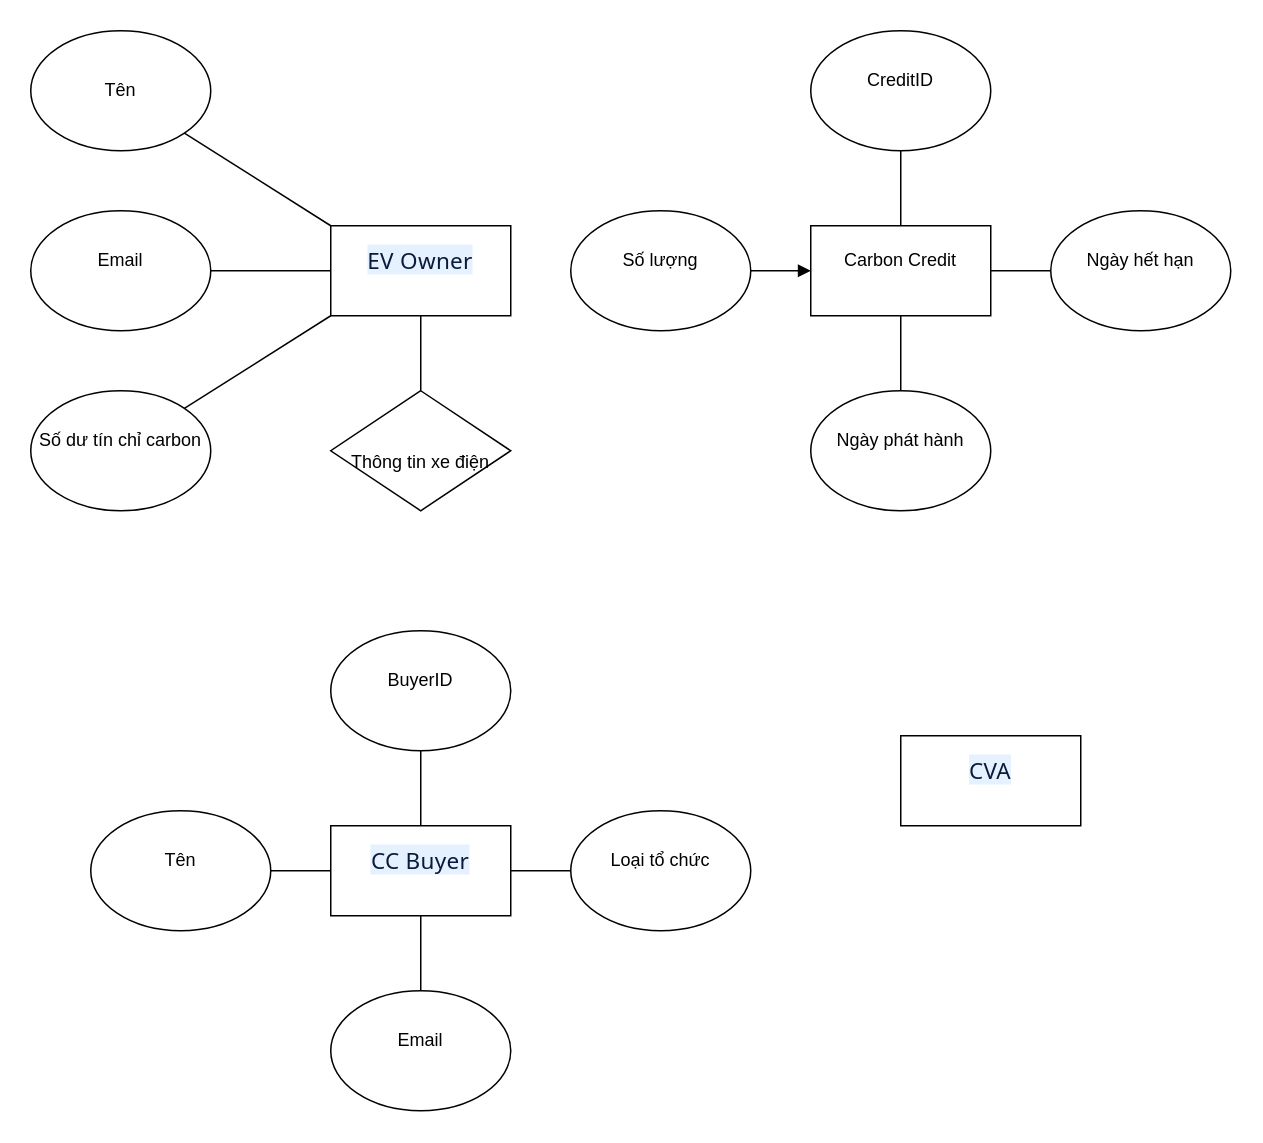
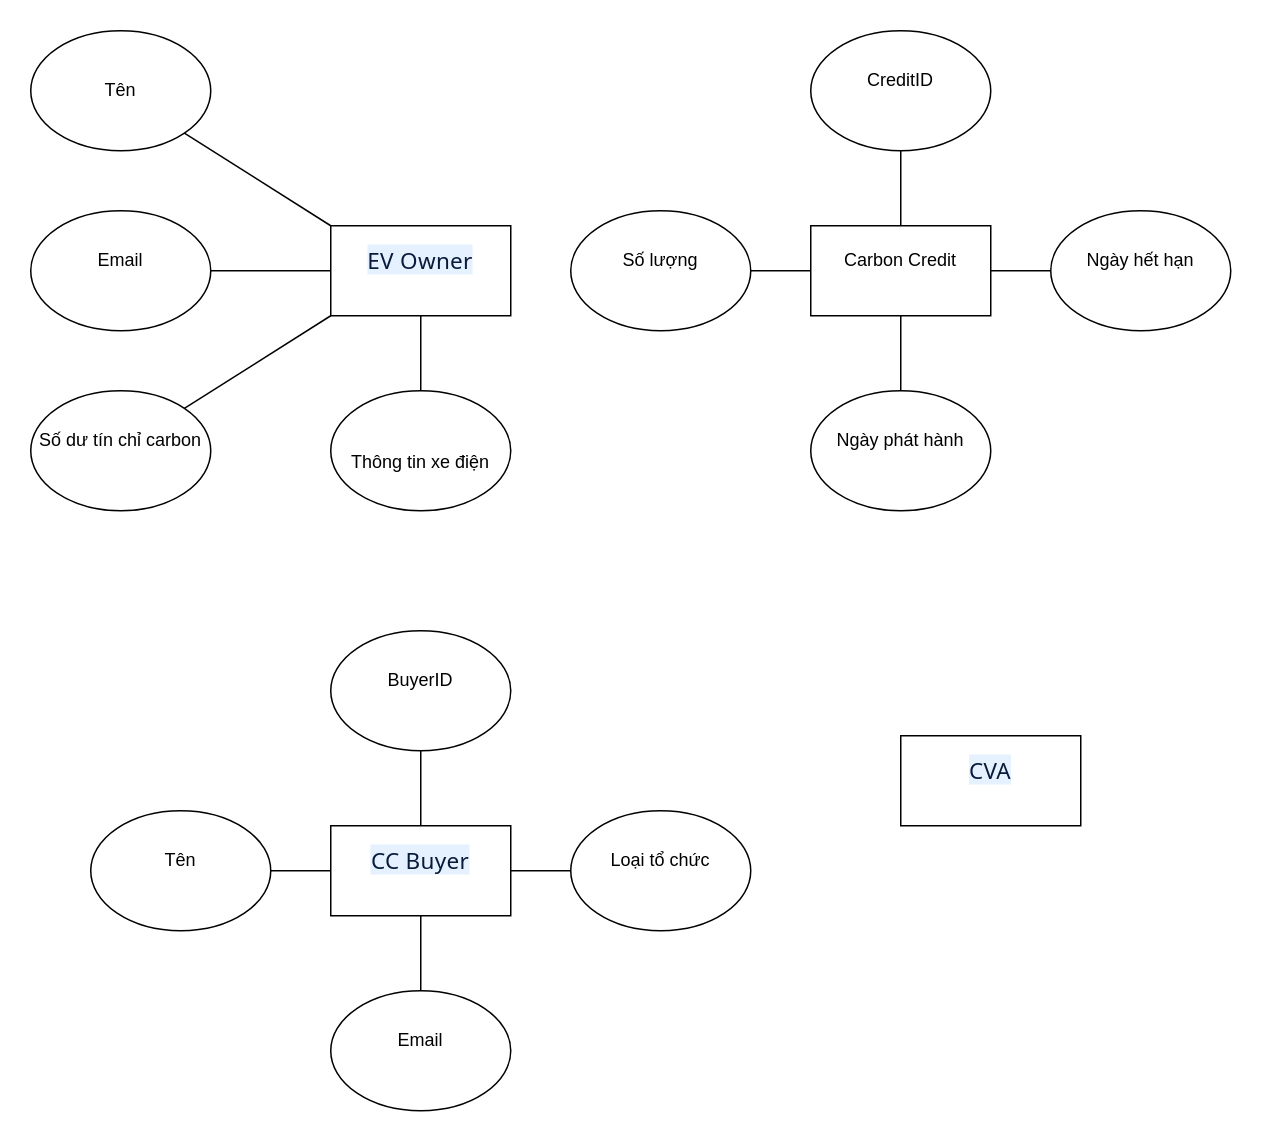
(797, 271) -> (802, 271)
(421, 451) -> (421, 451)
